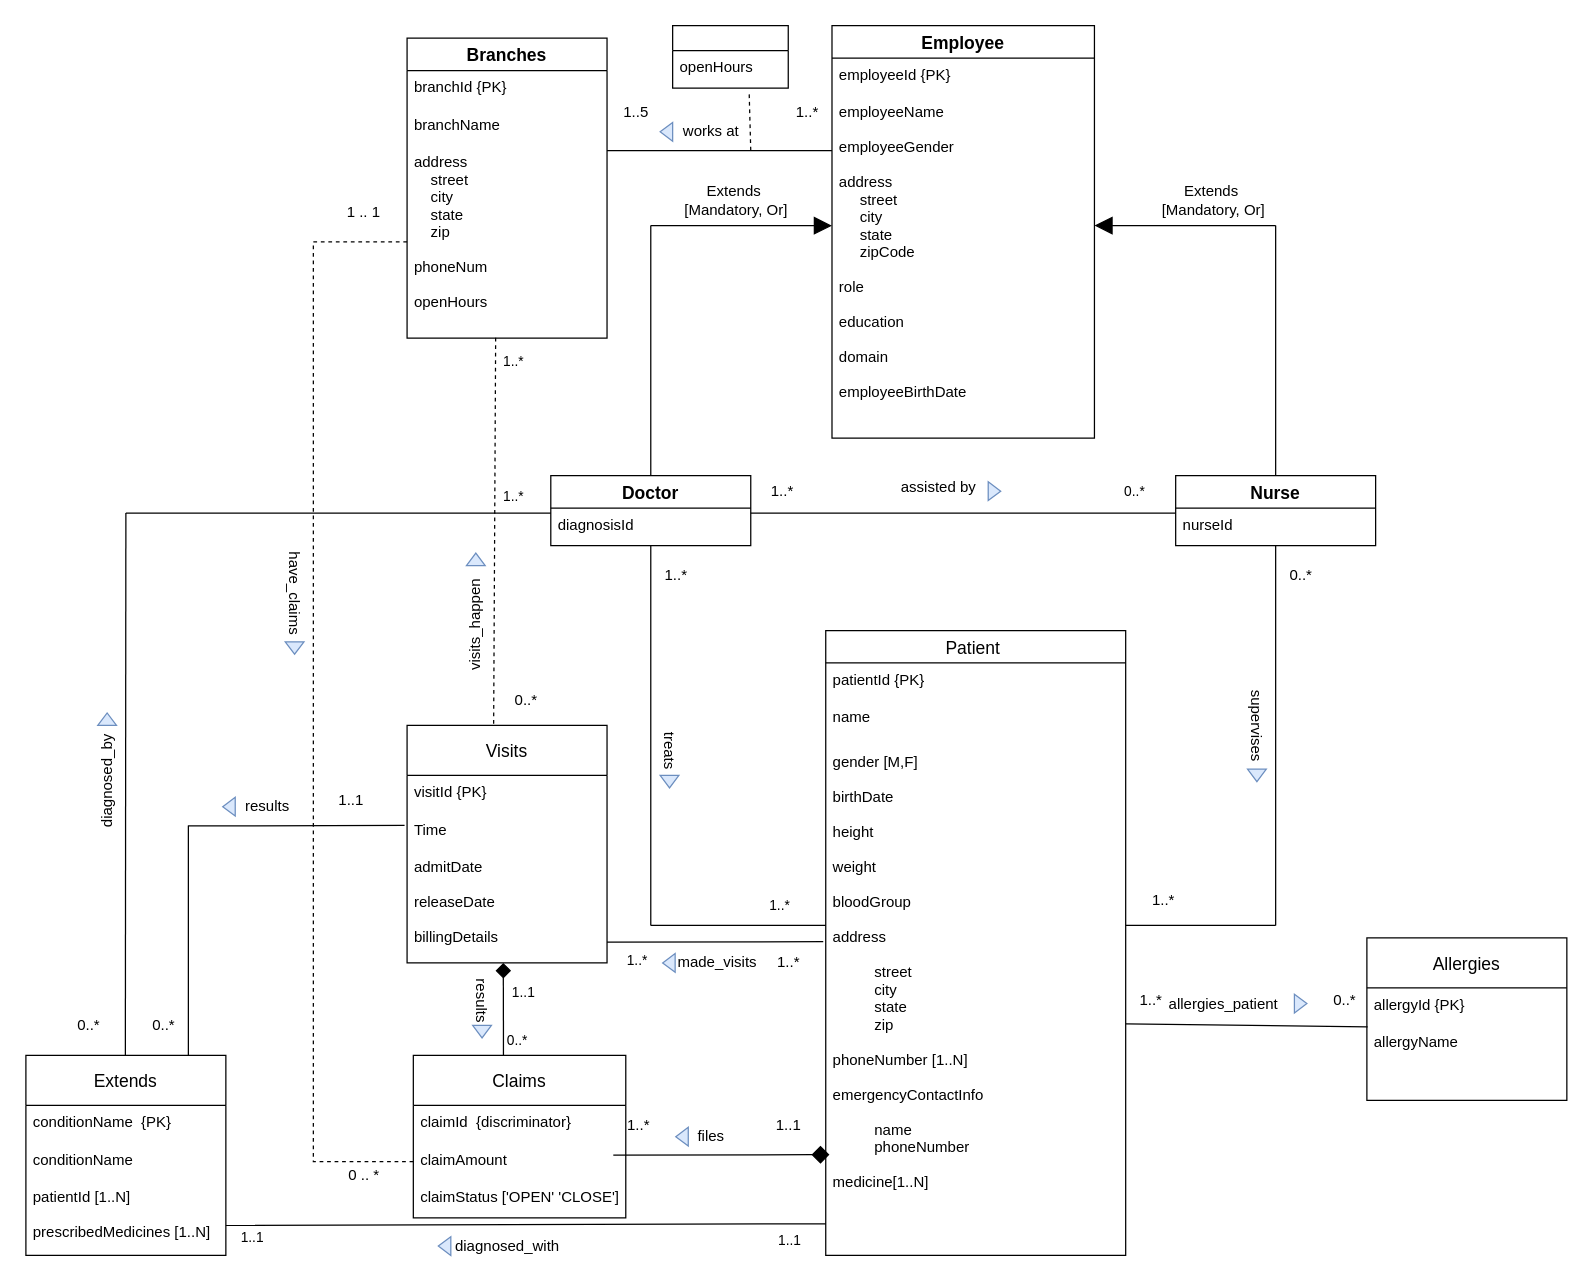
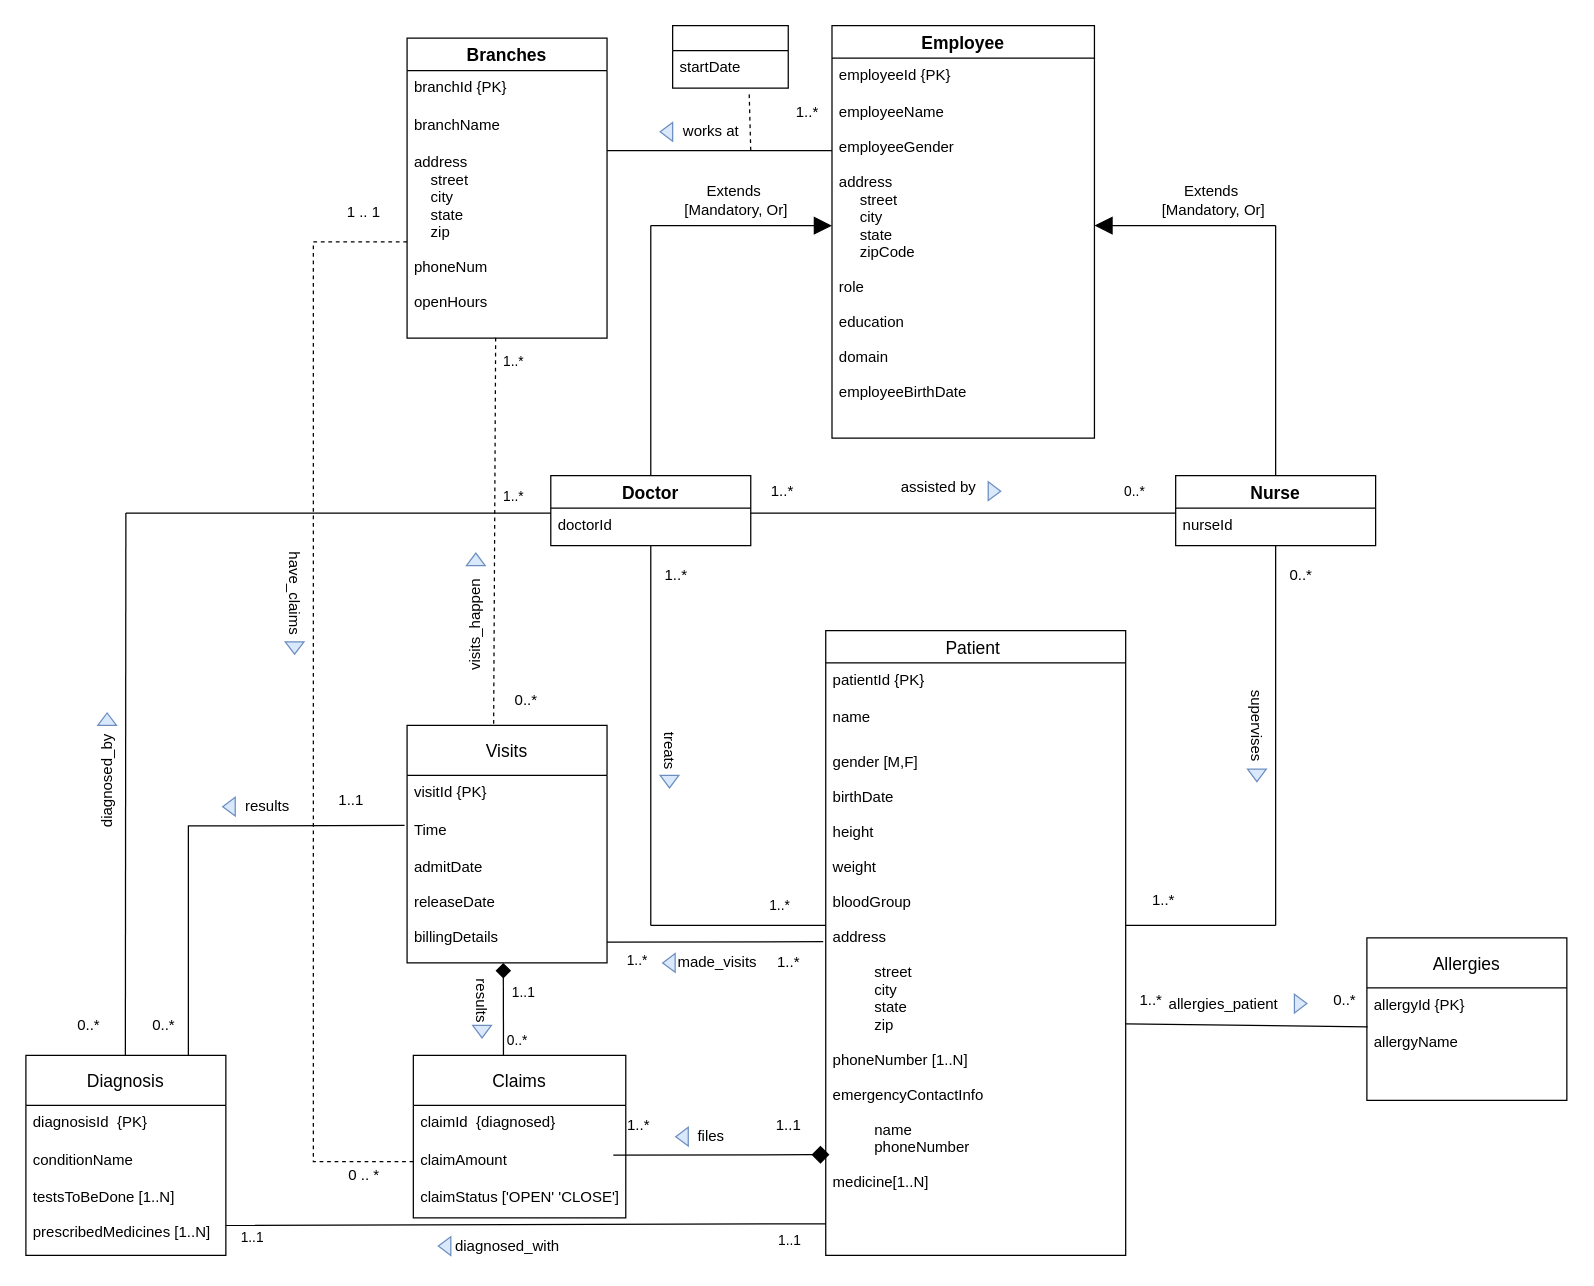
(717, 68) -> (717, 68)
(635, 113) -> none
(600, 525) -> (591, 525)
(125, 1082) -> (125, 1082)
(106, 1123) -> (98, 1123)
(509, 1123) -> (496, 1123)
(92, 1198) -> (111, 1198)
